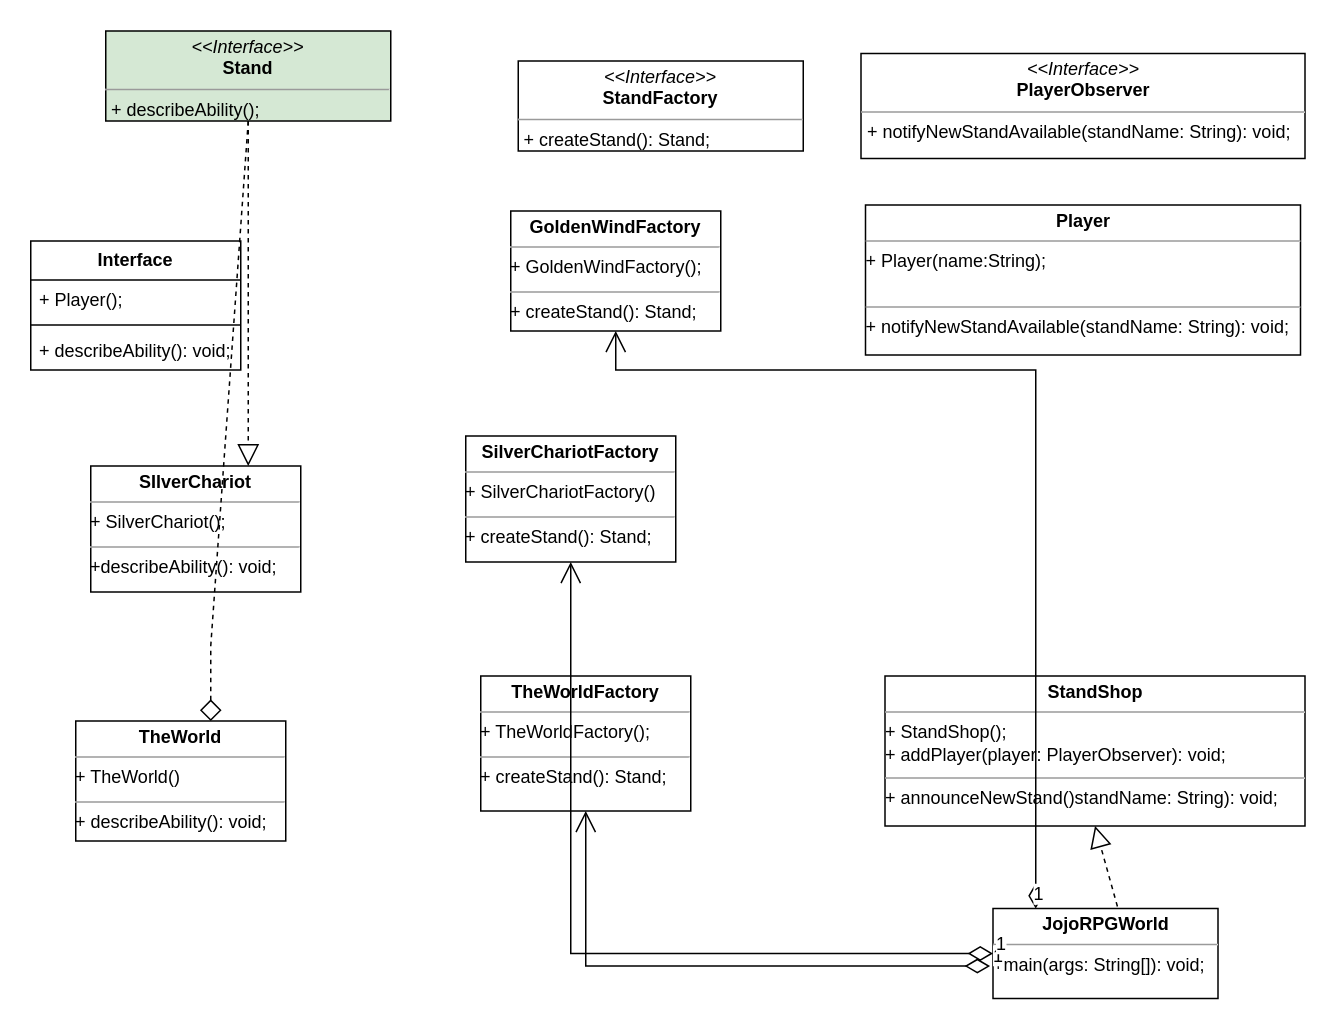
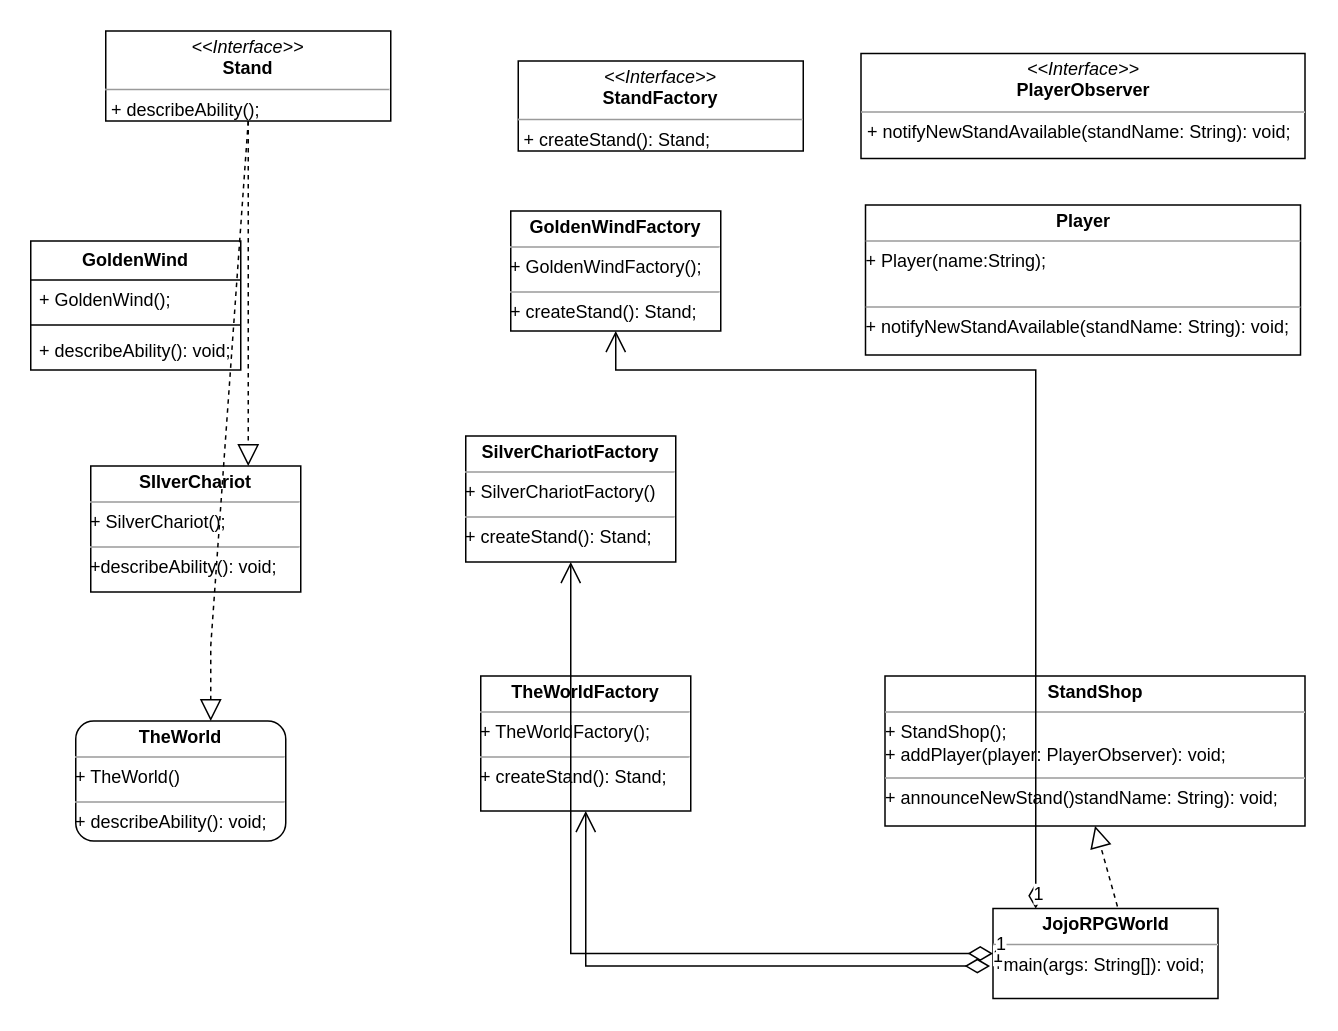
(248, 76) -> (248, 76)
(136, 260) -> (136, 260)
(88, 301) -> (106, 301)
(211, 698) -> (211, 698)
(181, 781) -> (181, 781)
